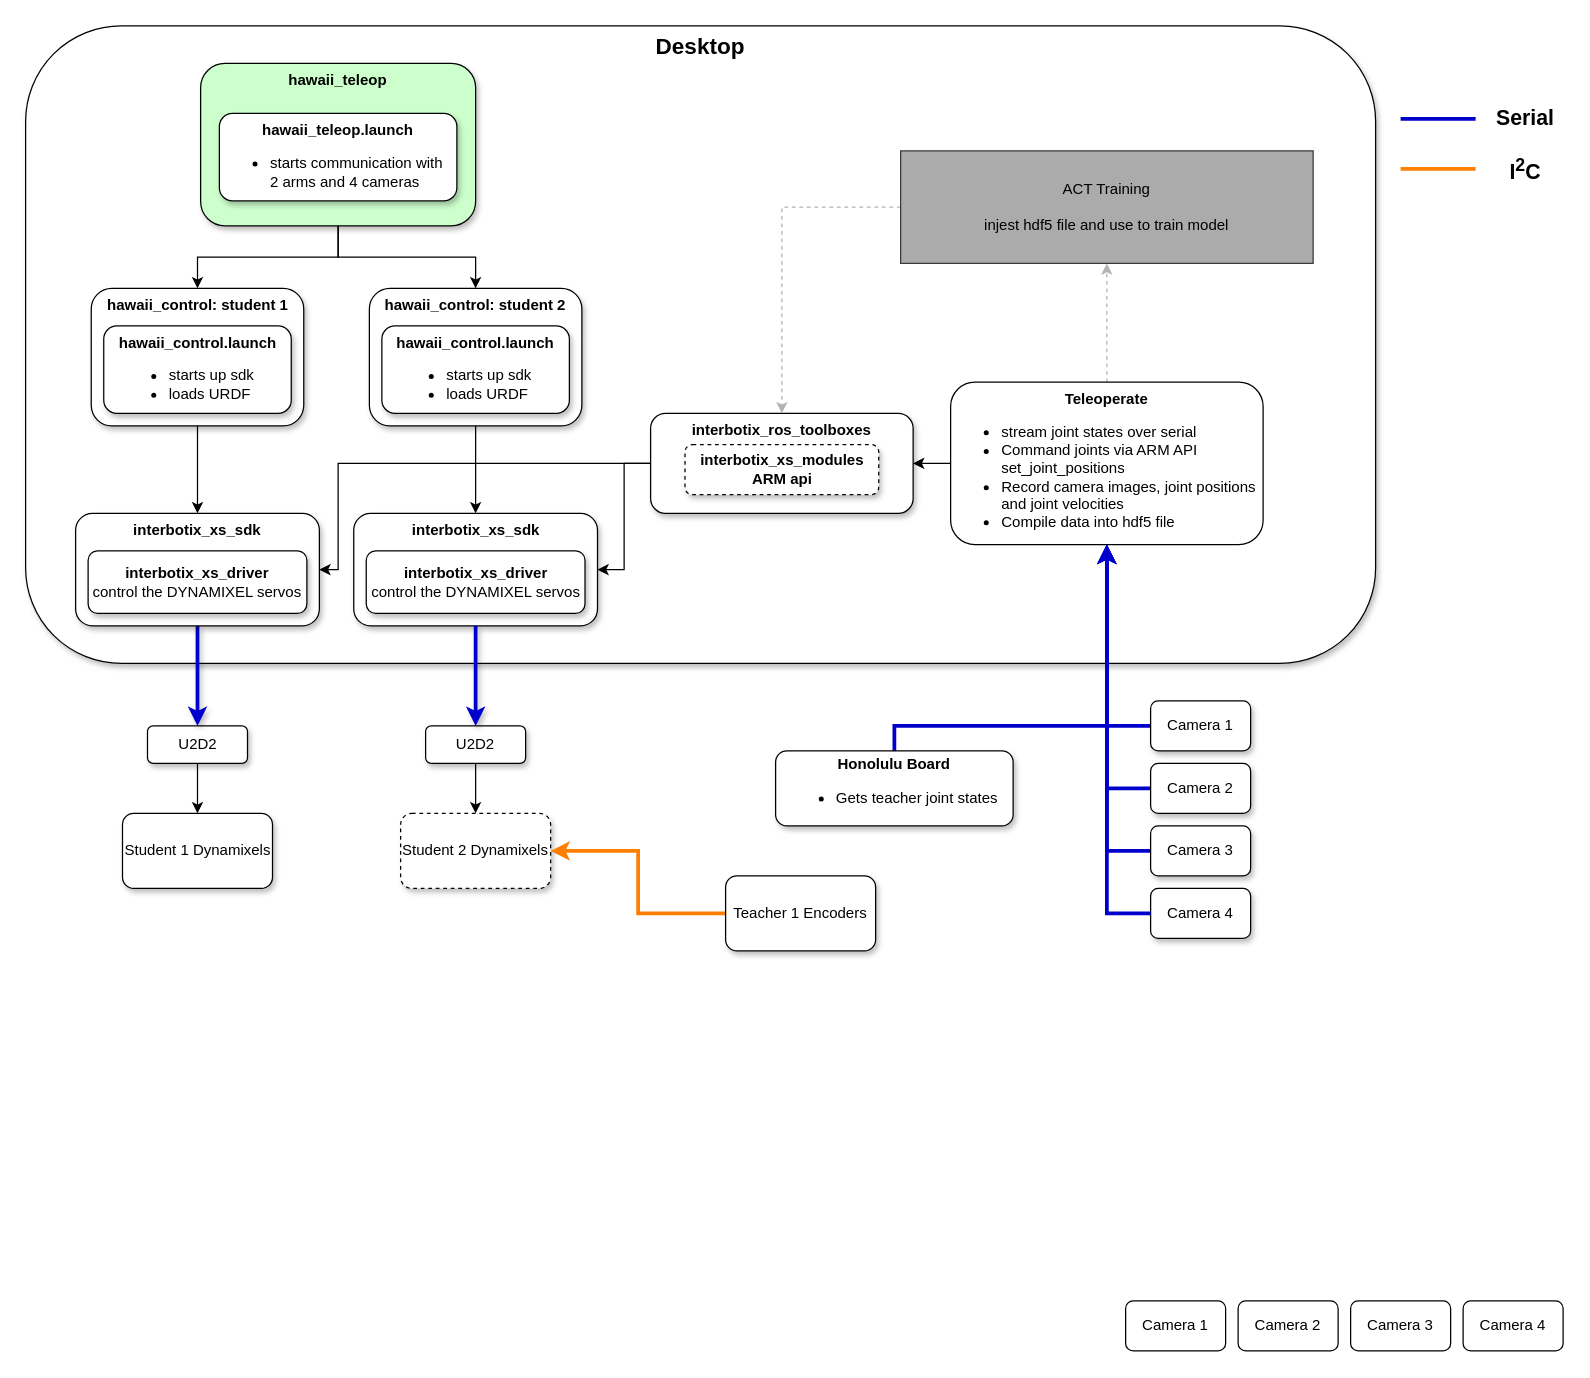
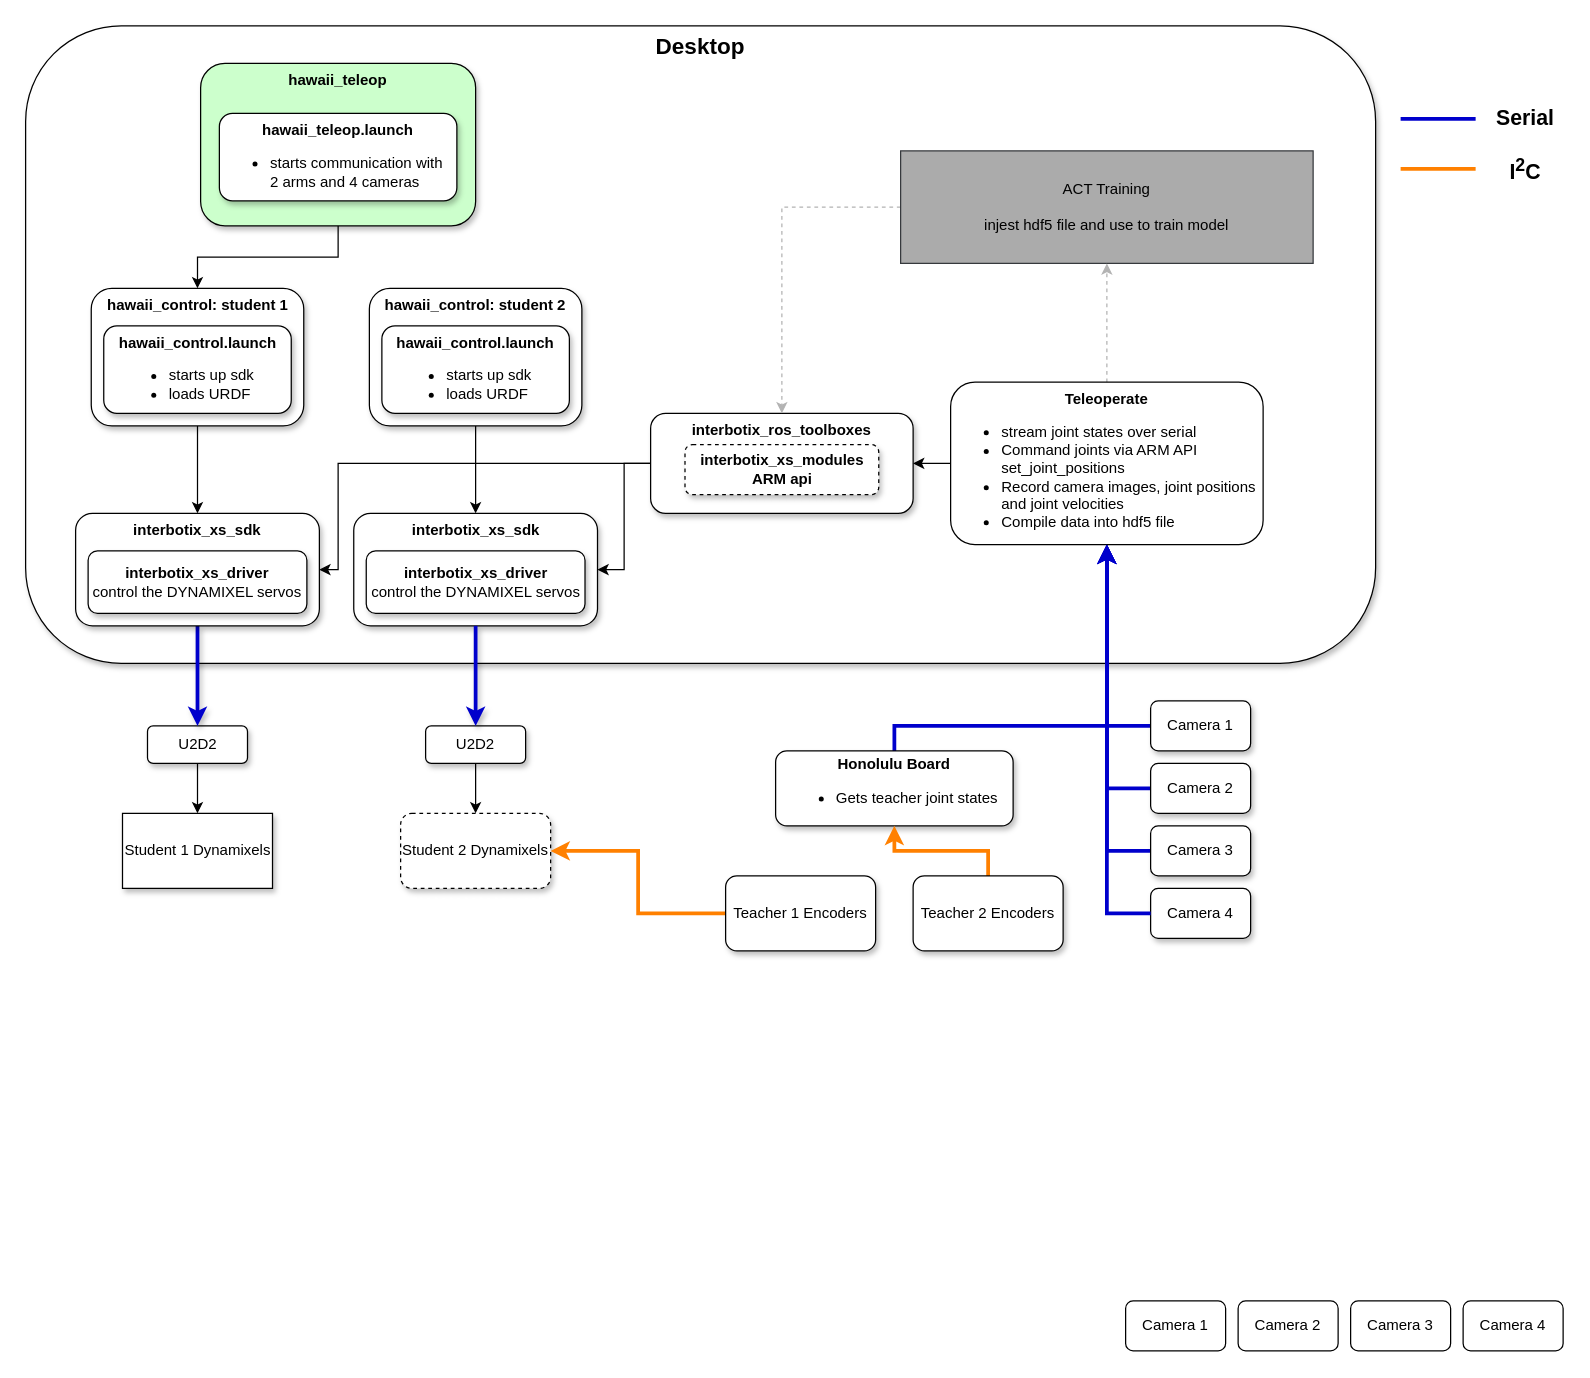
(418, 257) -> none
(198, 851) -> (198, 851)
none -> (948, 851)
none -> (988, 913)
